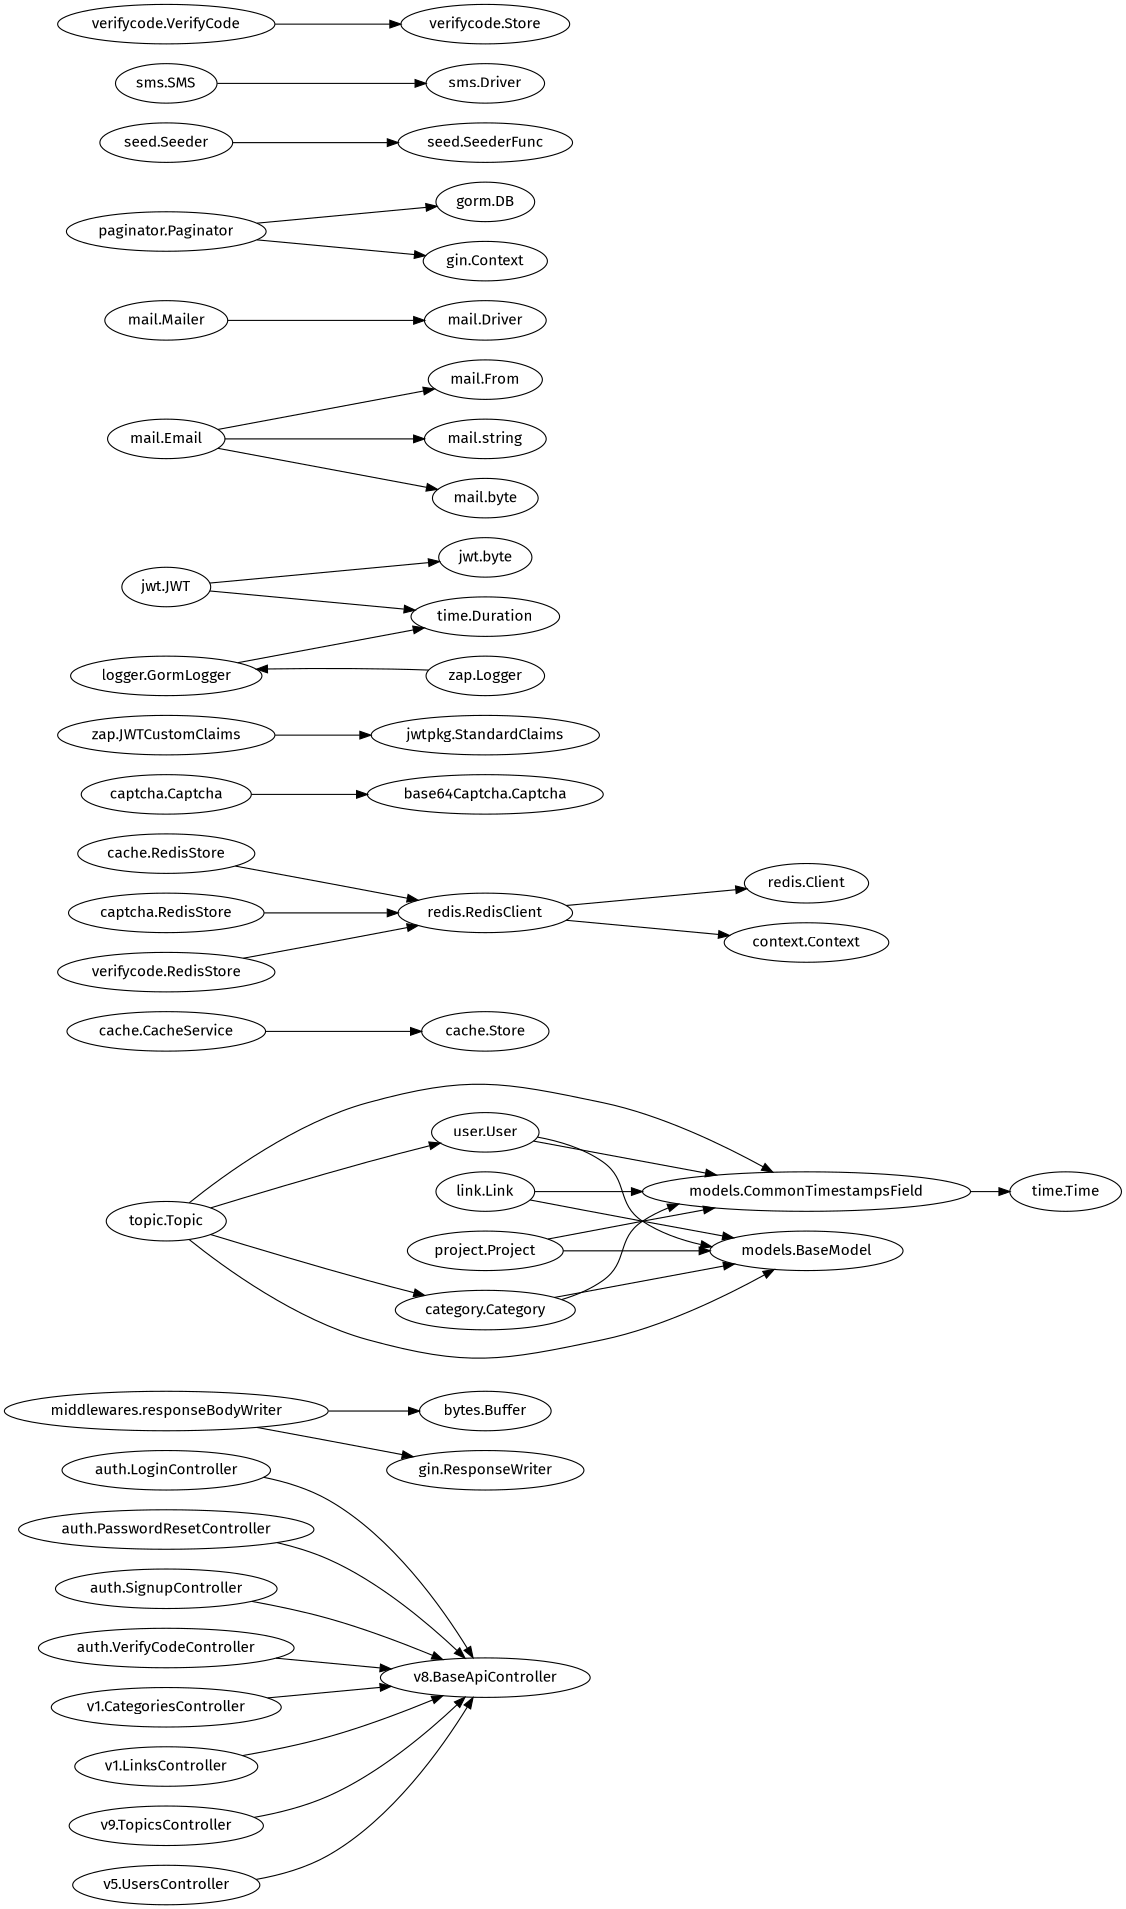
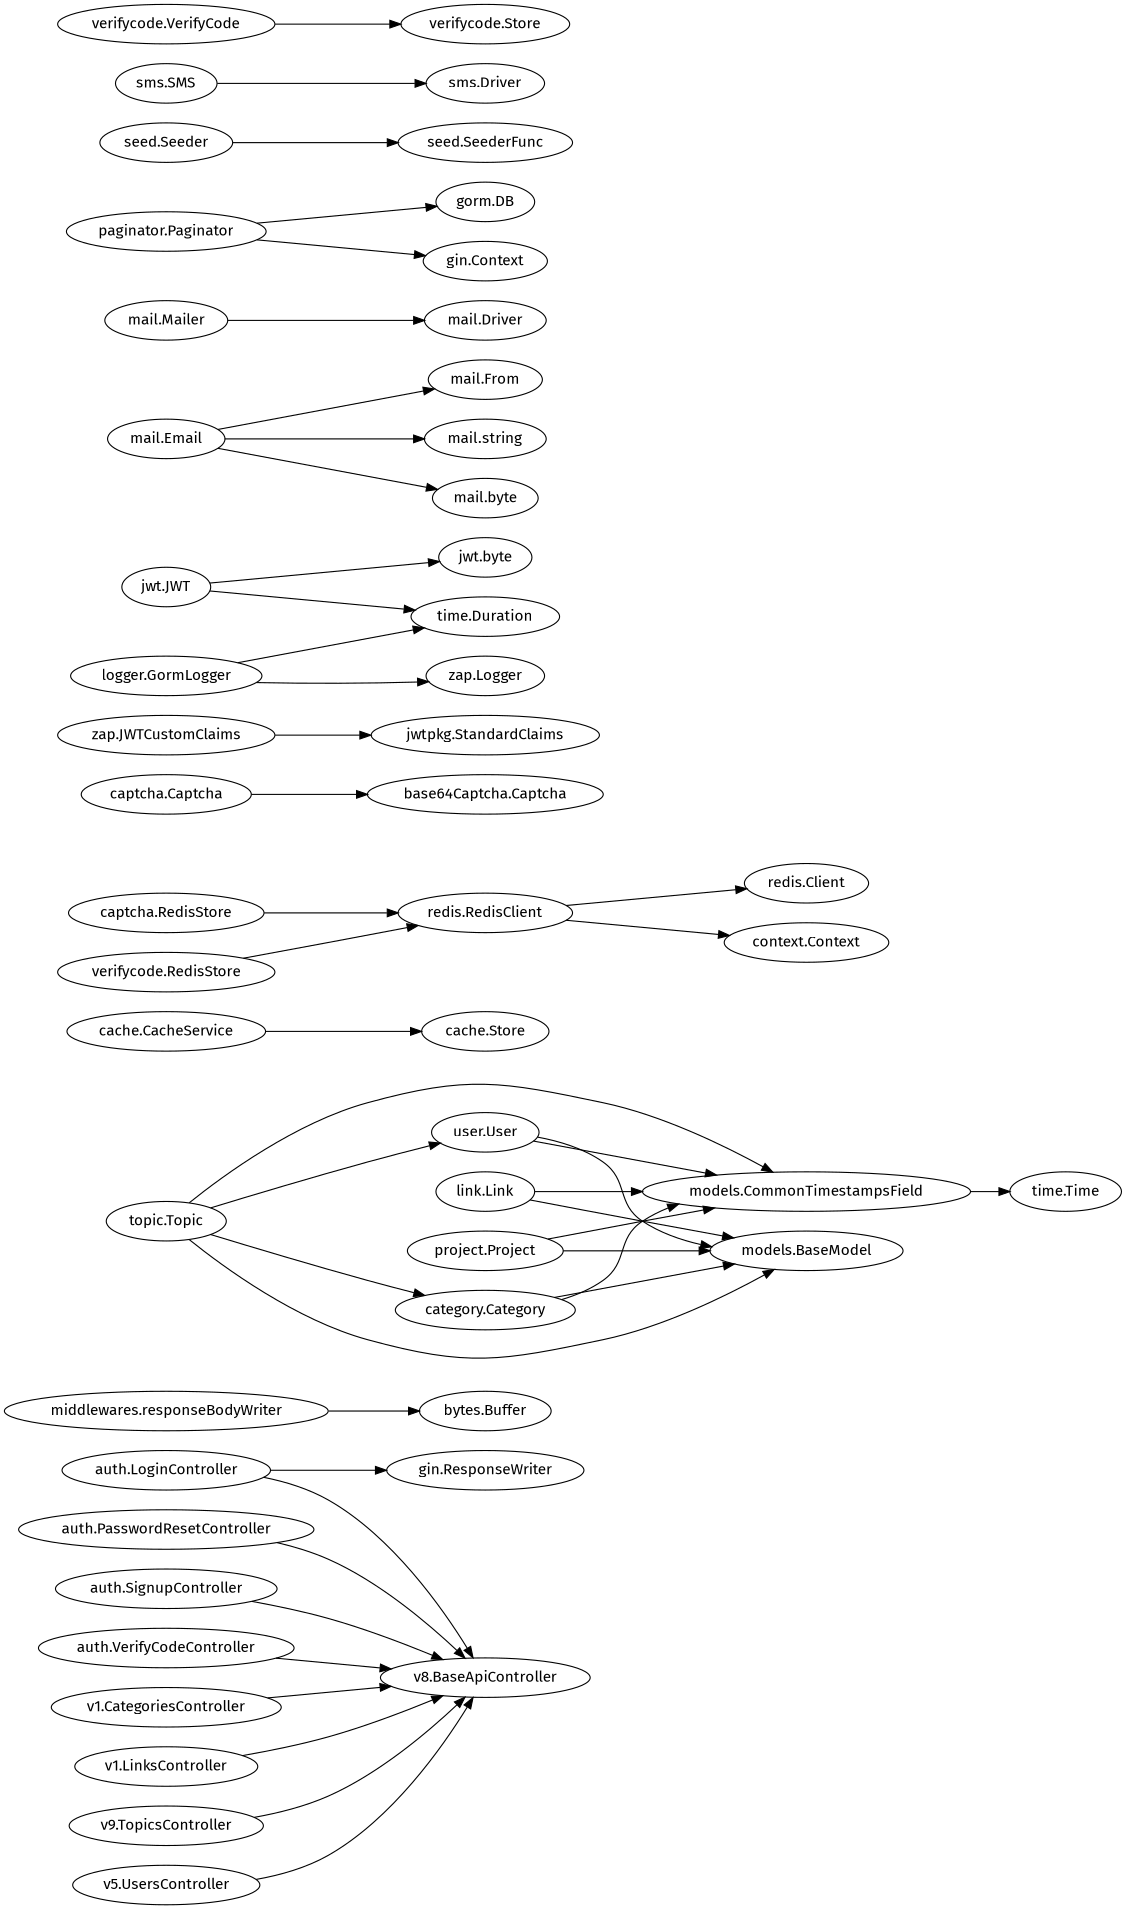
(348, 669) -> (337, 683)
(166, 854) -> none
(330, 1441) -> (323, 1470)
